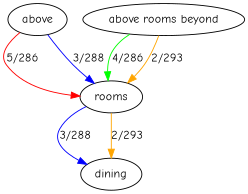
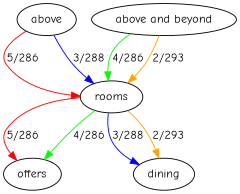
(164, 20) -> (164, 20)
none -> (32, 174)
